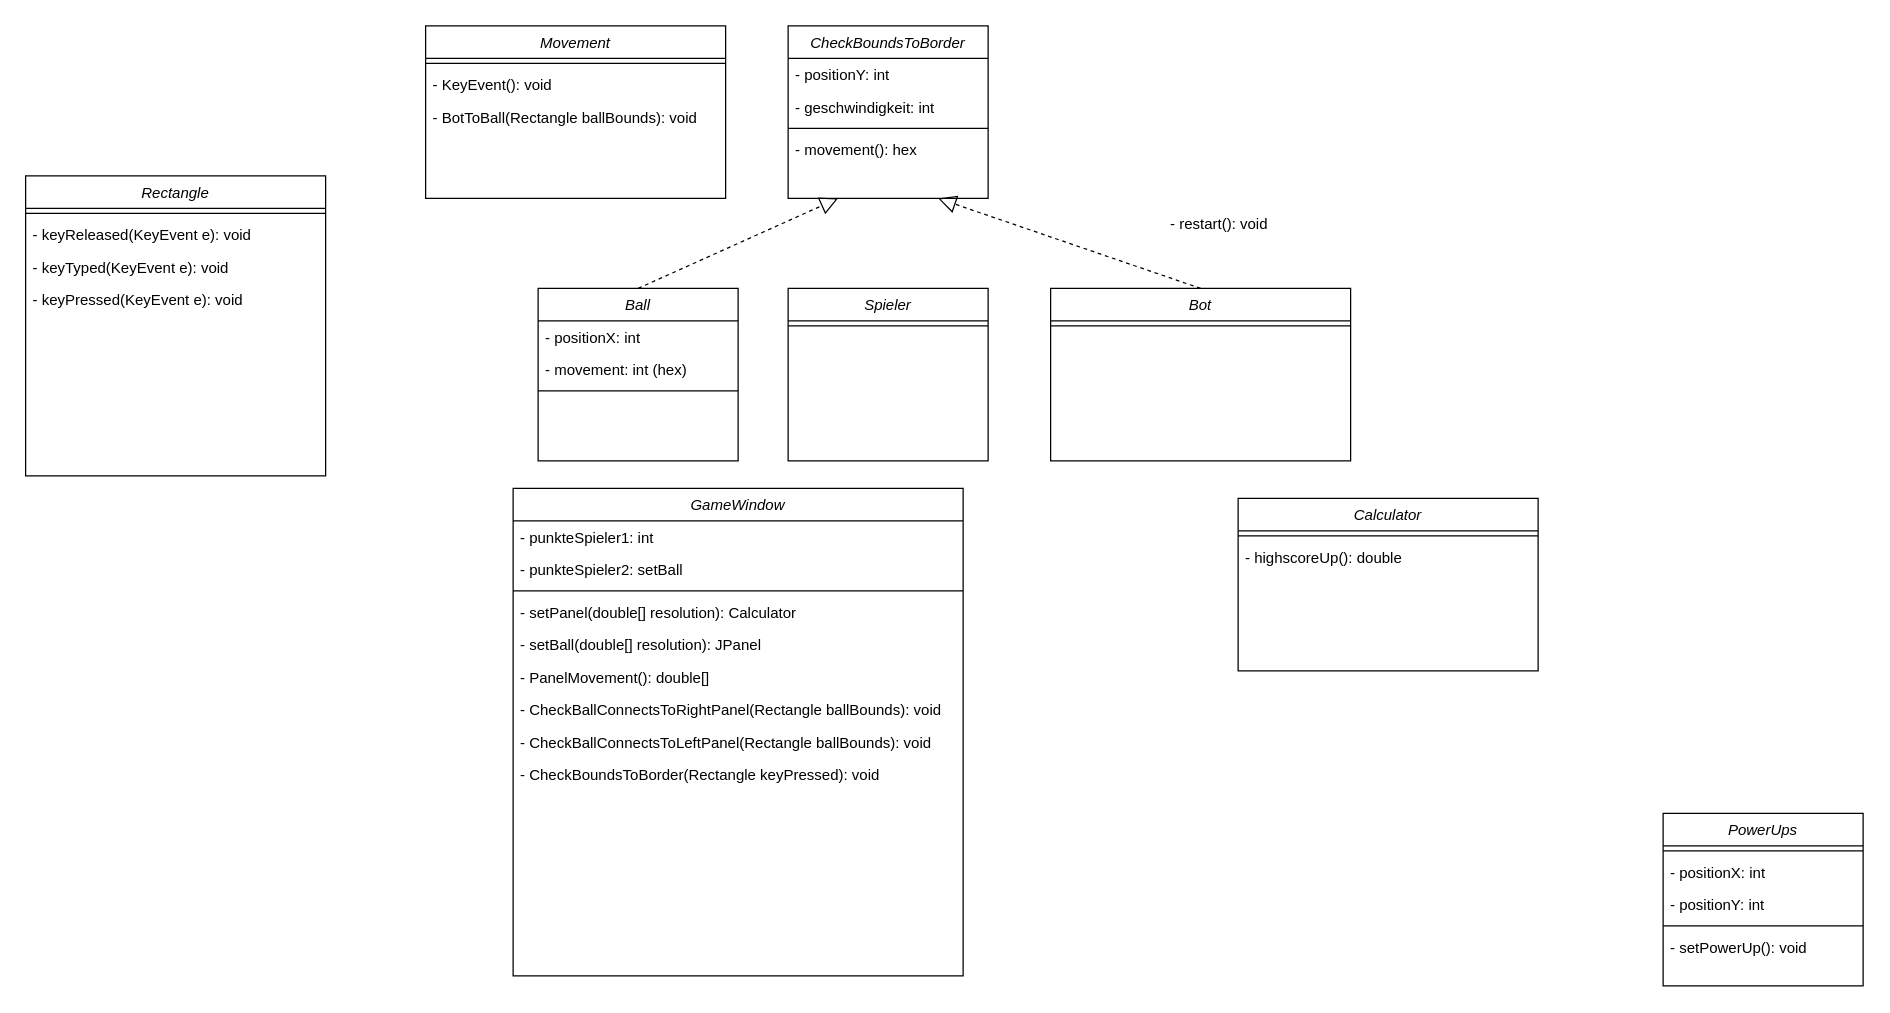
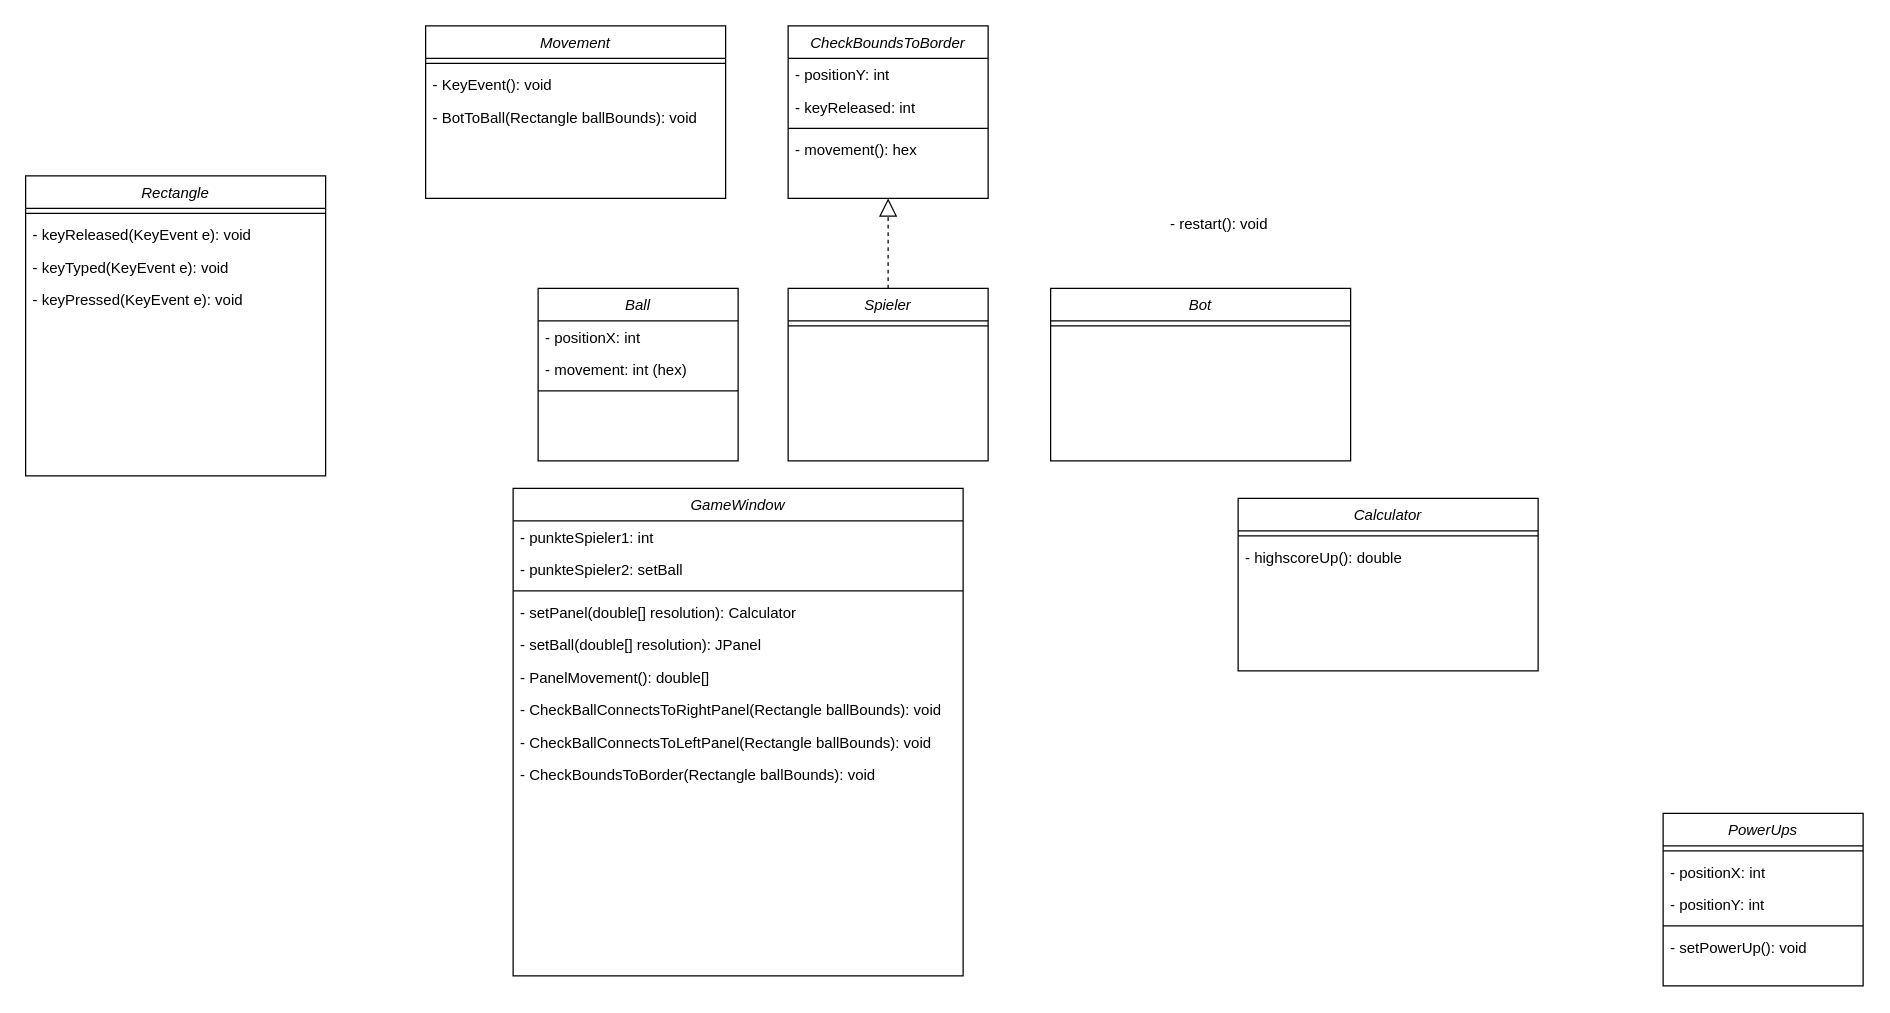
(874, 108) -> (861, 108)
(1078, 246) -> none
(730, 247) -> none
none -> (888, 252)
(716, 775) -> (712, 775)
